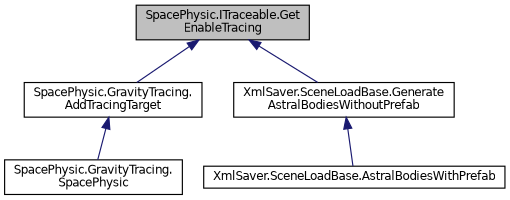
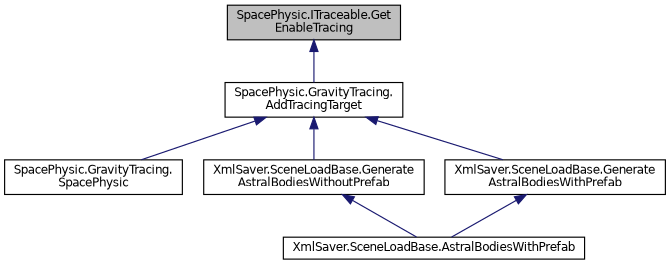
(288, 64) -> (314, 144)
none -> (555, 177)
